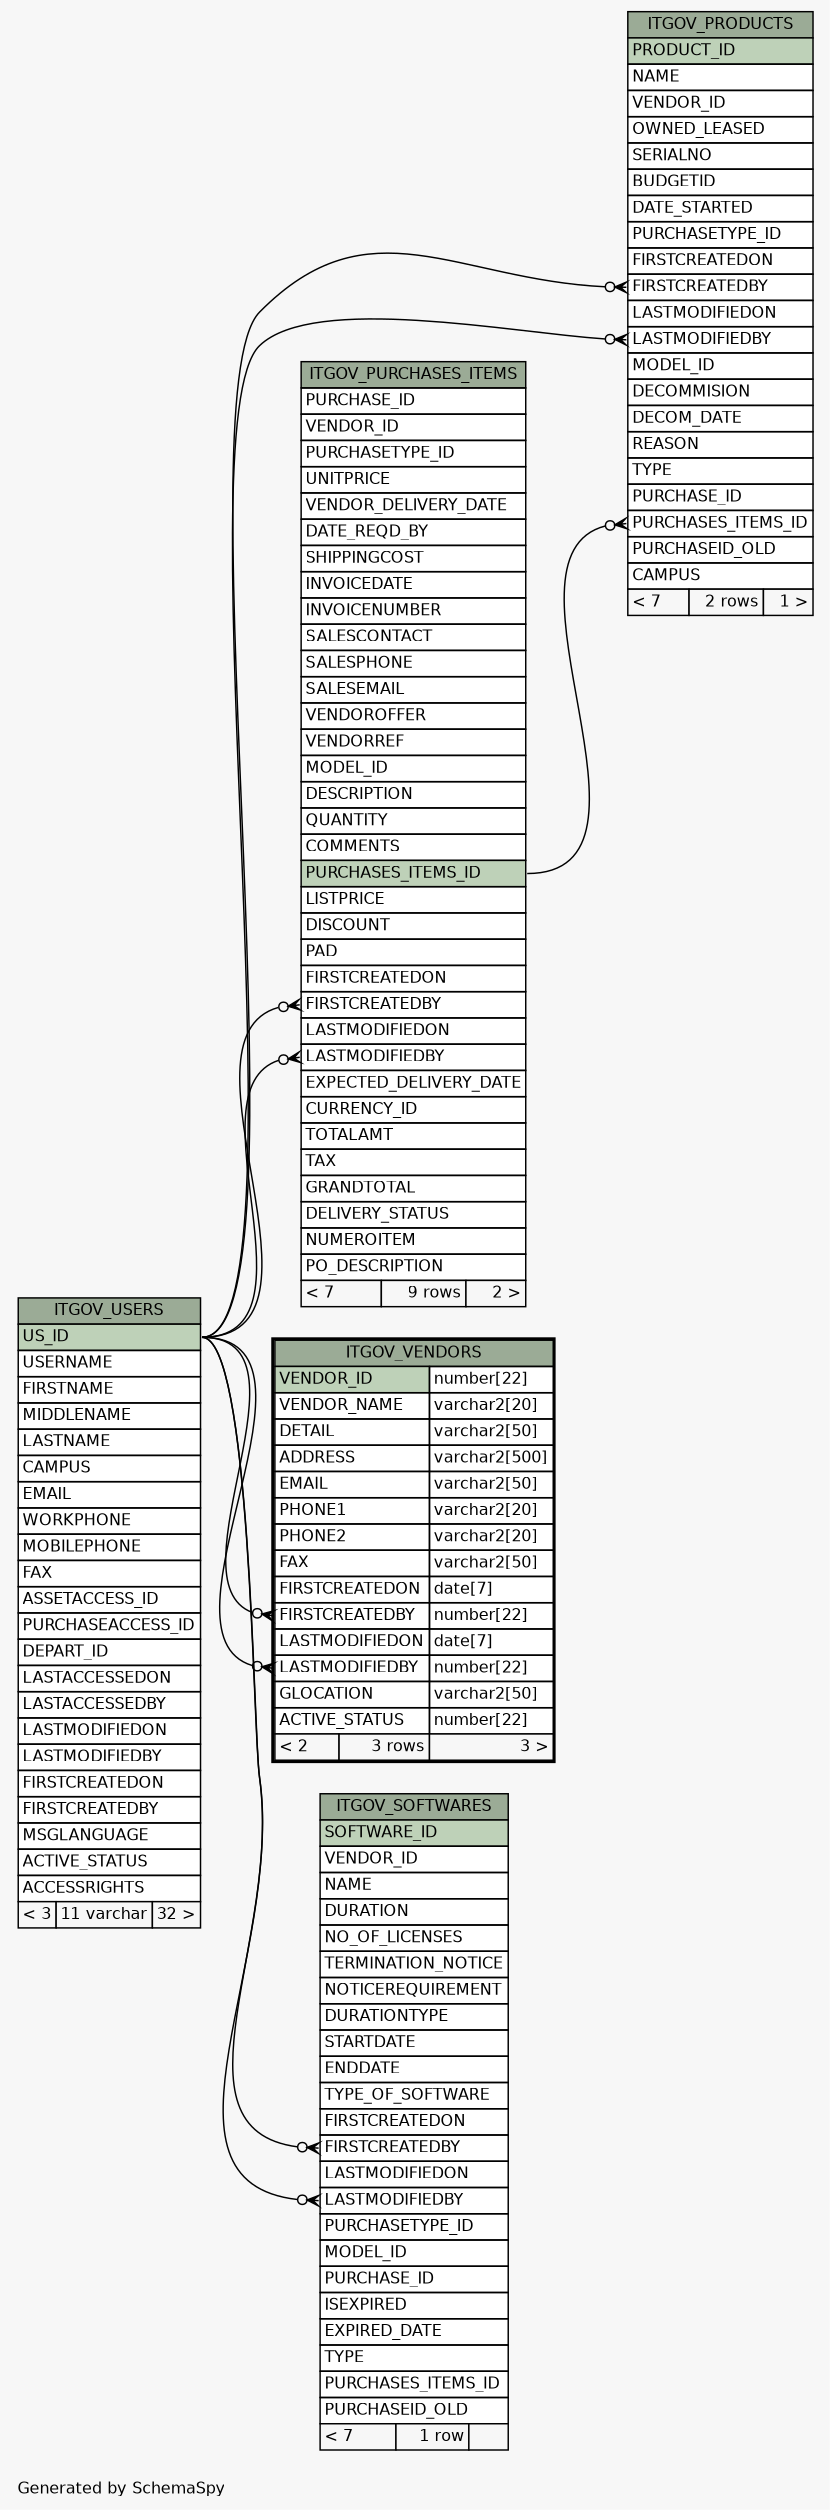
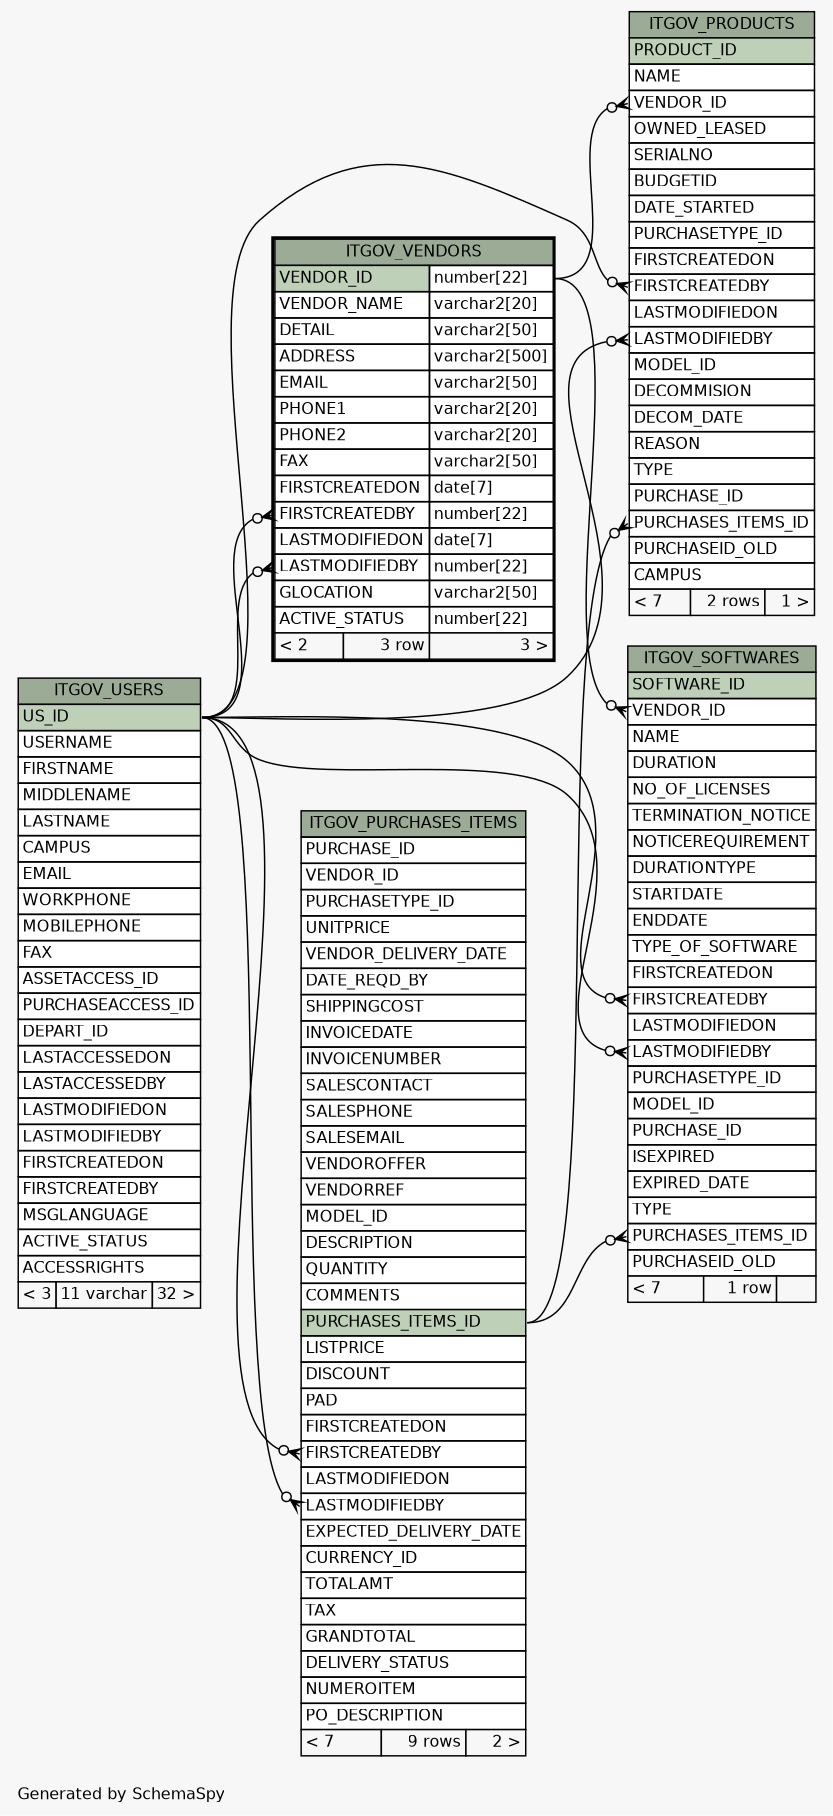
none -> (592, 202)
none -> (592, 463)
none -> (572, 1289)
(398, 1746) -> (402, 645)
